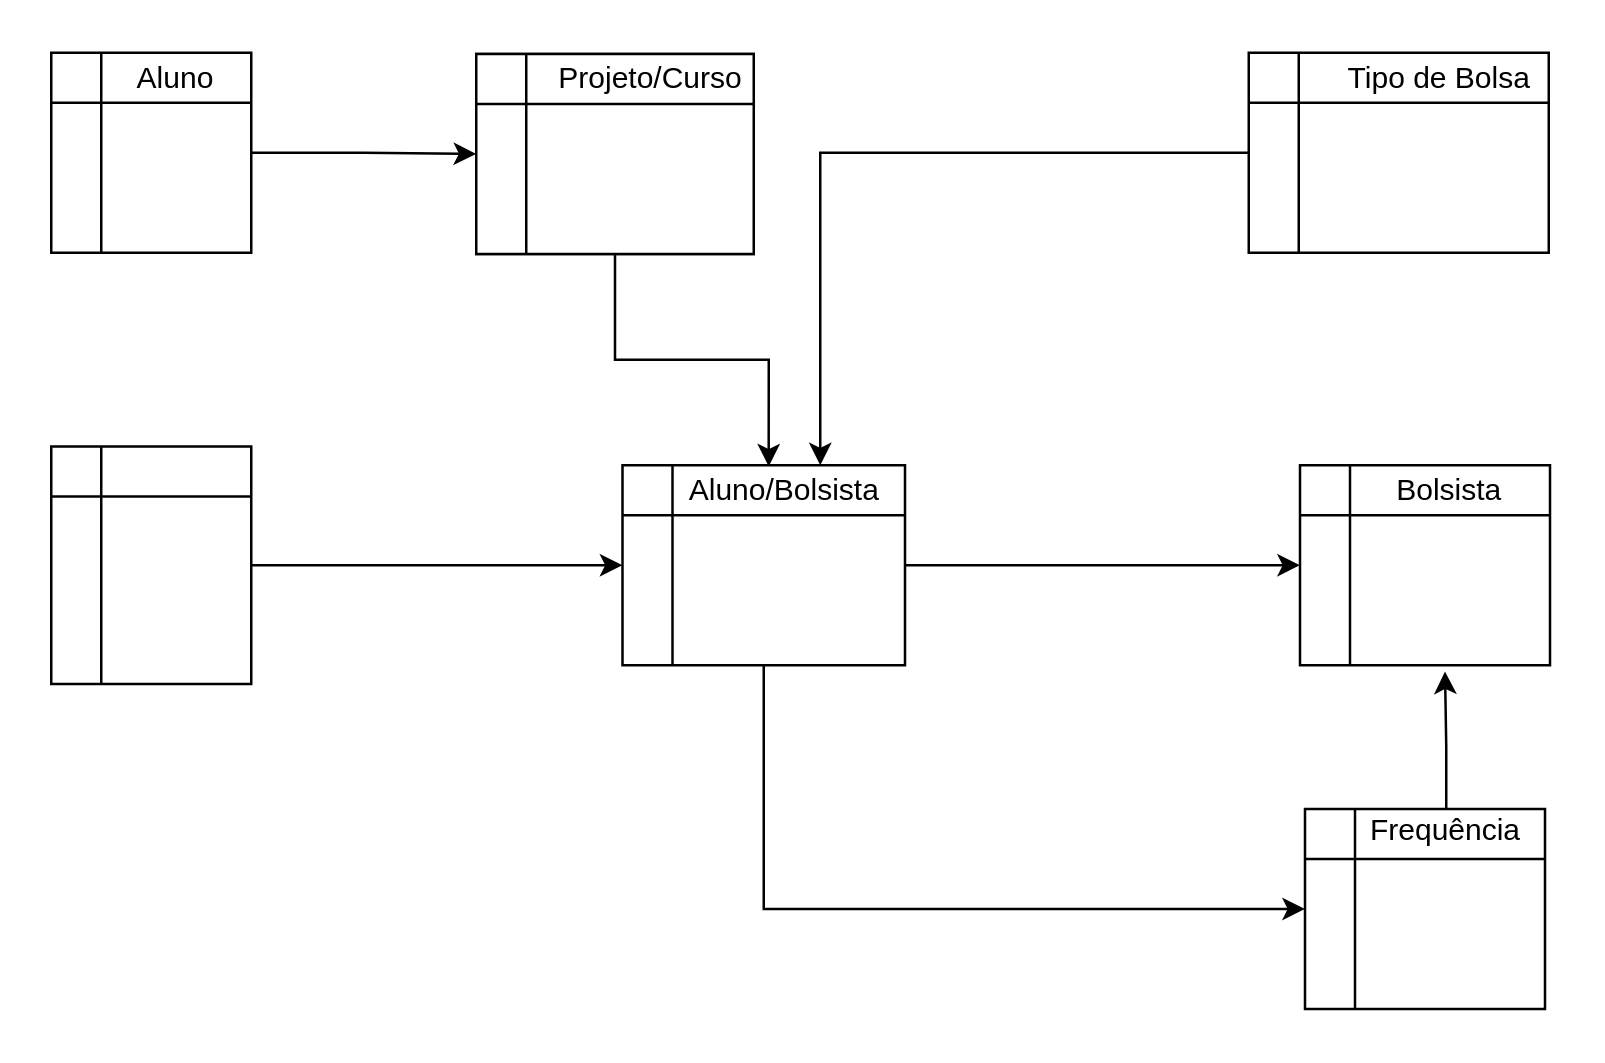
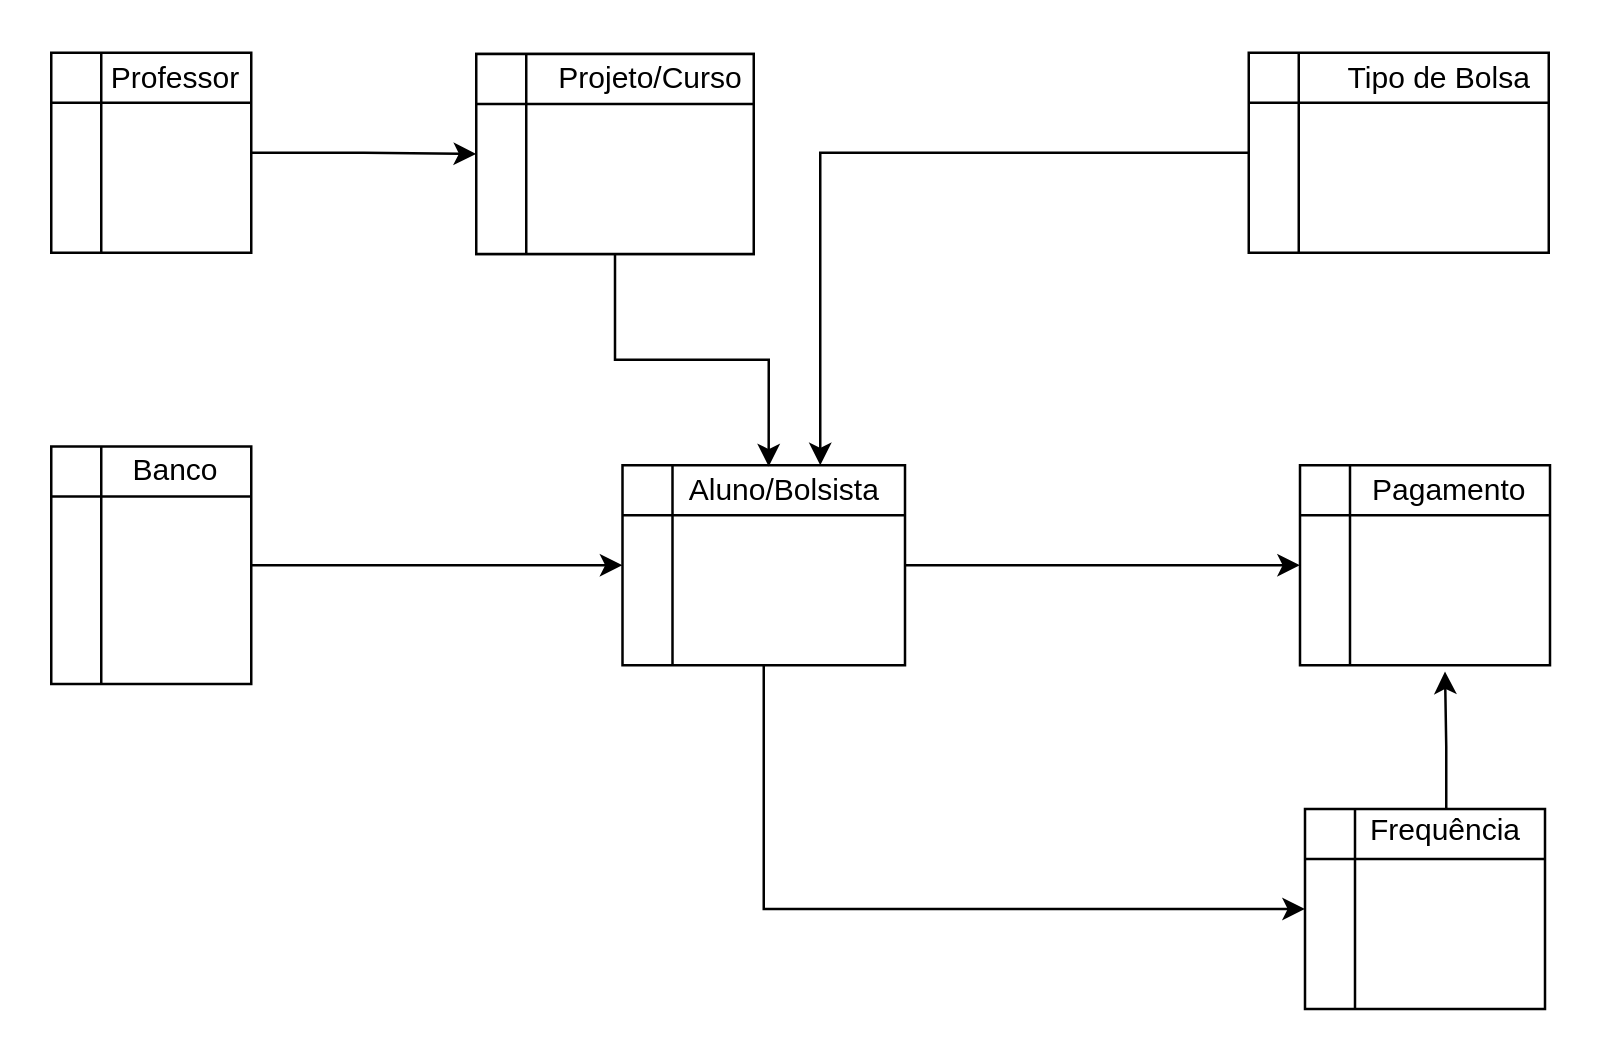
(176, 79) -> (176, 79)
none -> (176, 471)
(1450, 491) -> (1450, 491)
